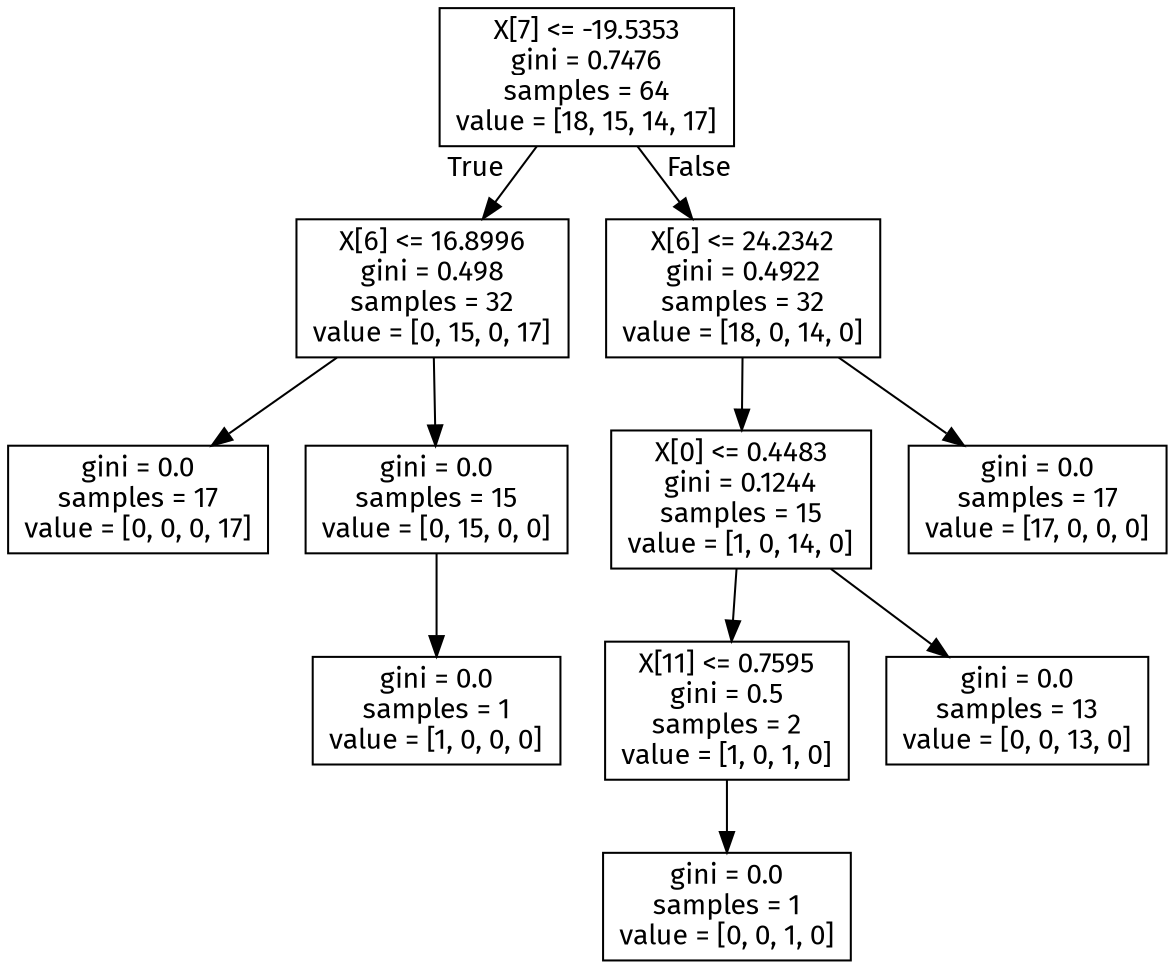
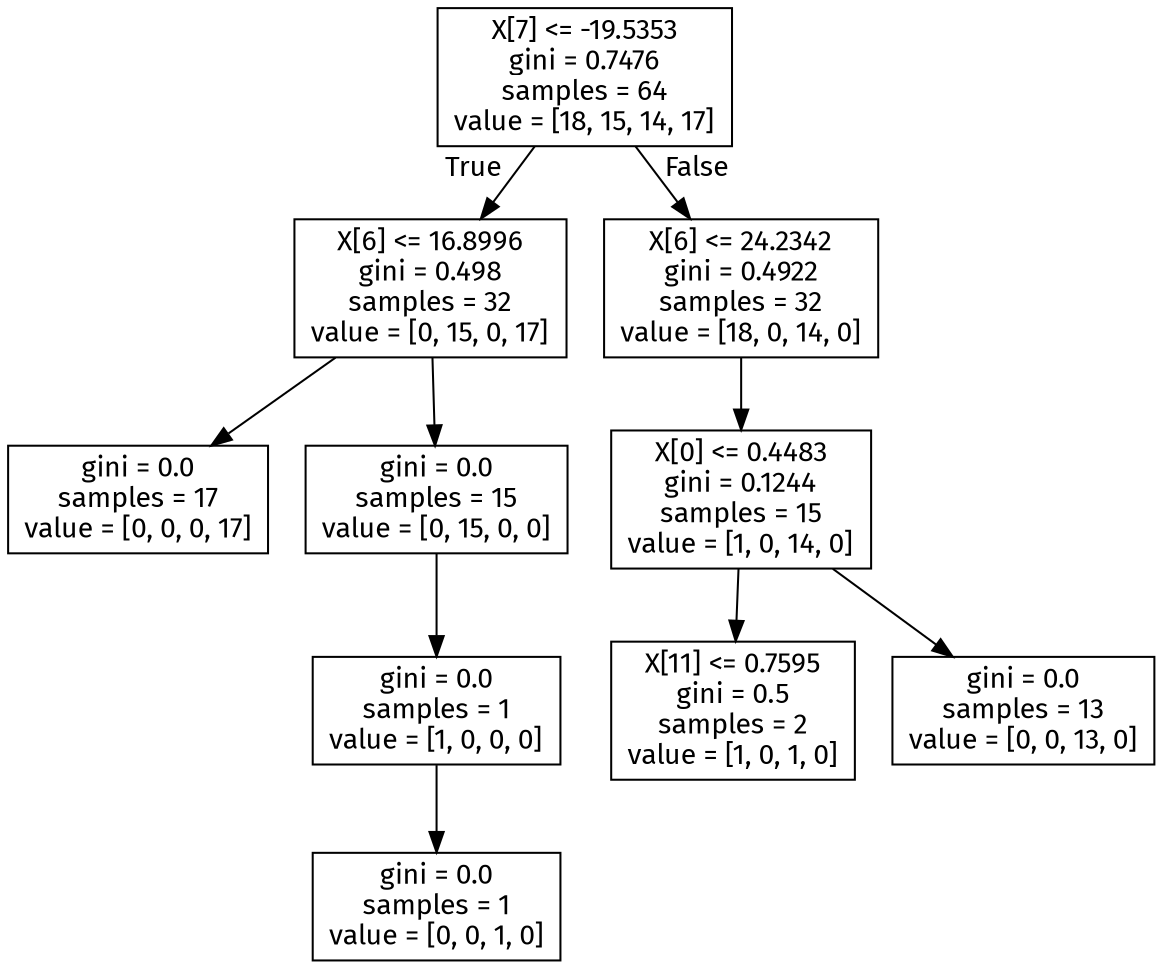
(1038, 500) -> none
(727, 806) -> (437, 798)
